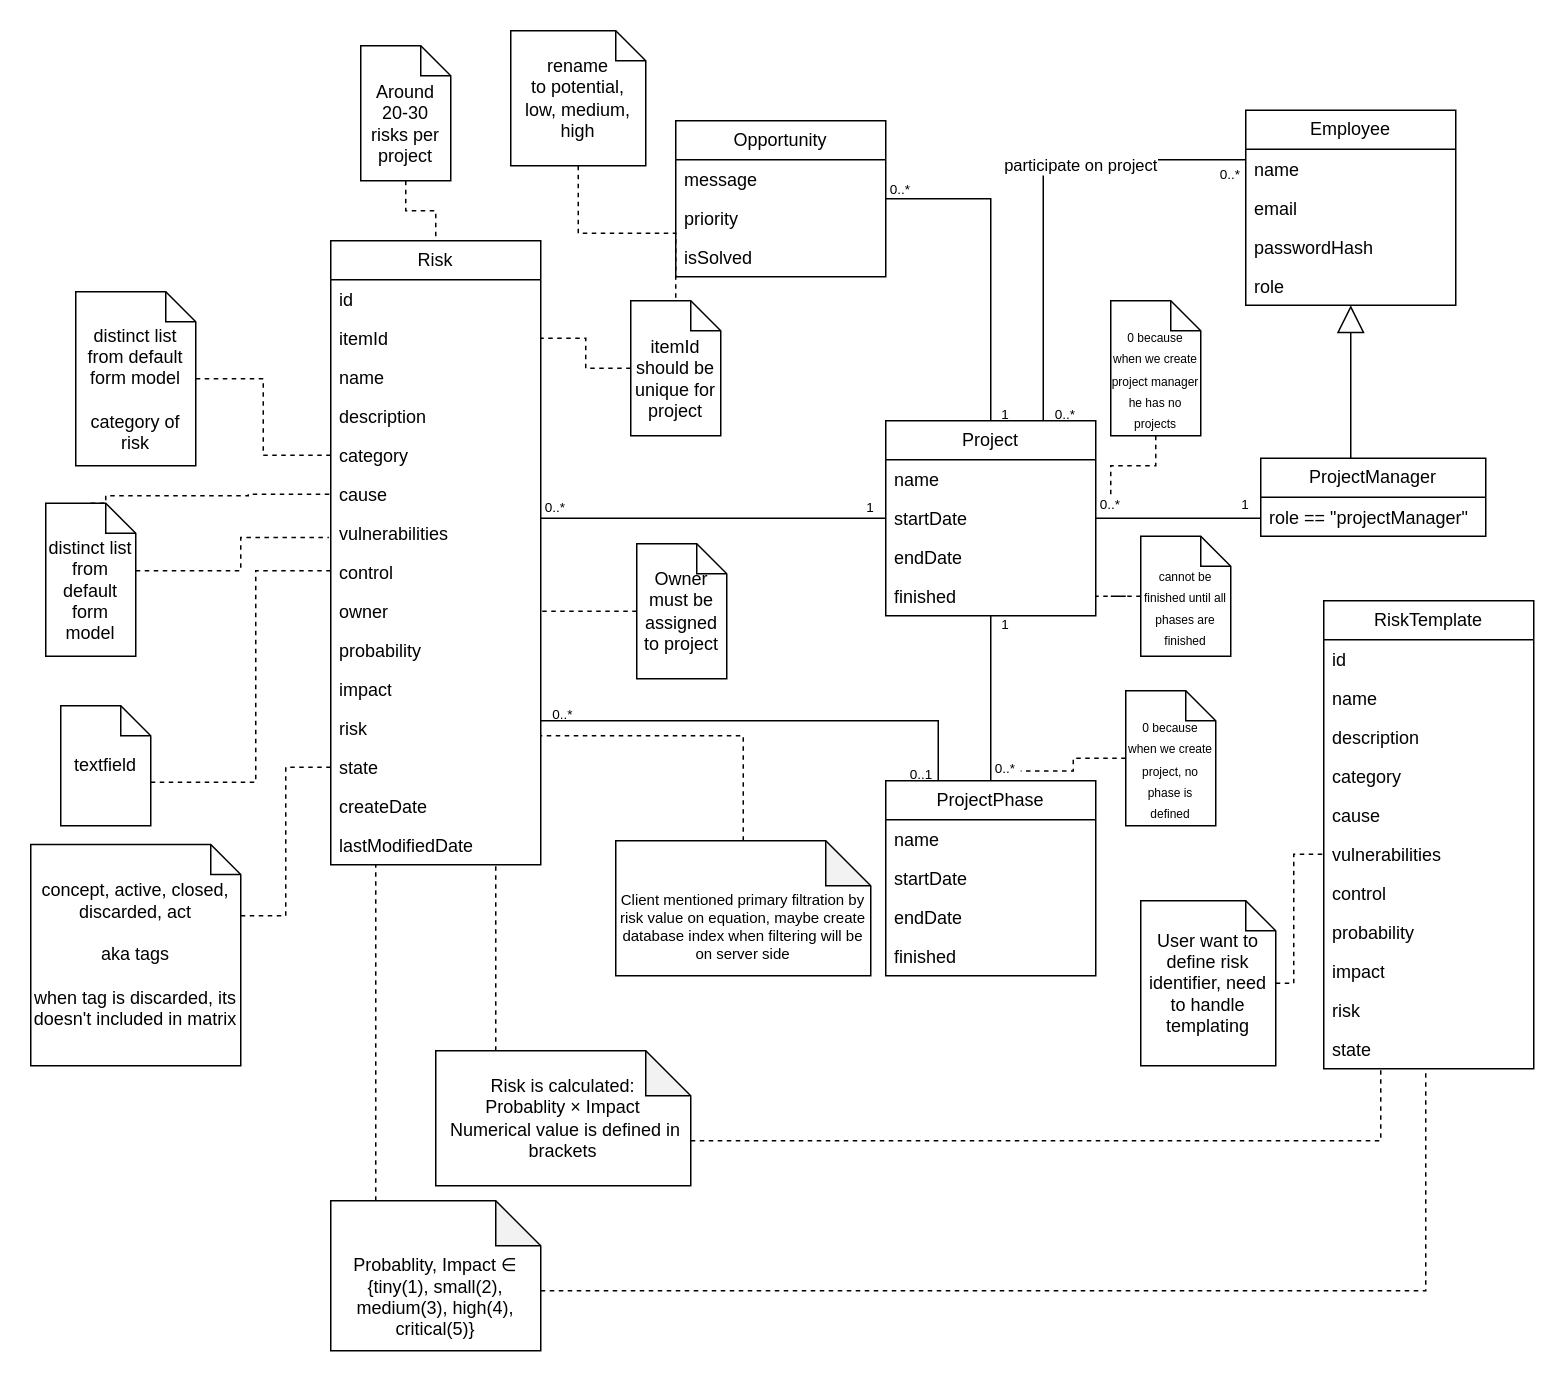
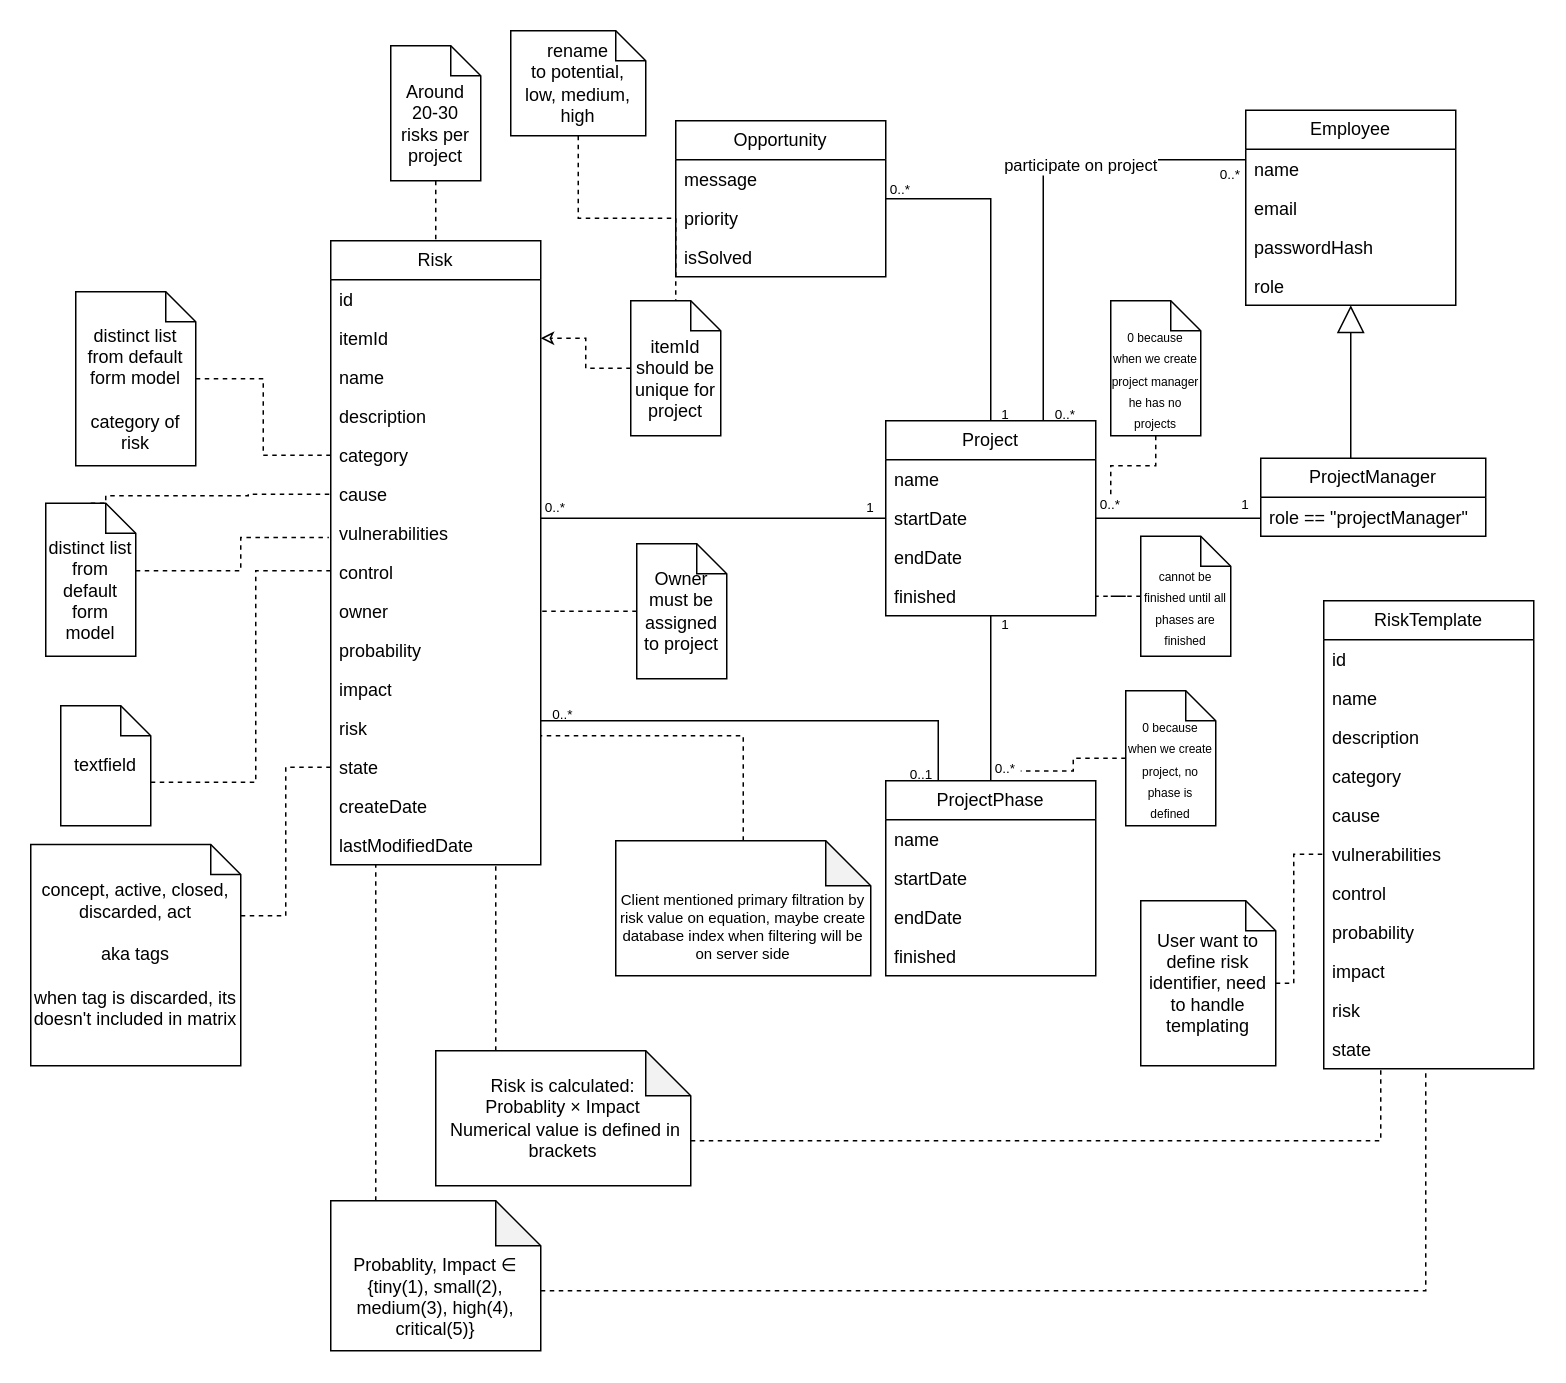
(578, 98) -> (578, 83)
(406, 113) -> (436, 113)
(547, 338) -> (552, 338)
